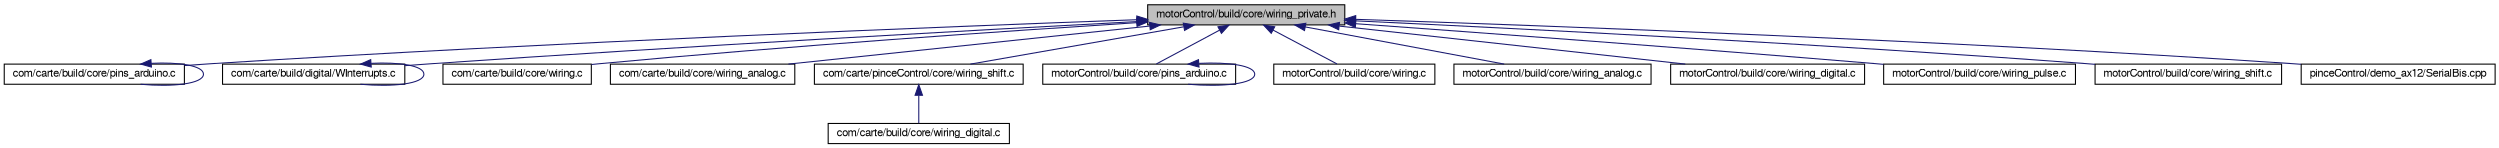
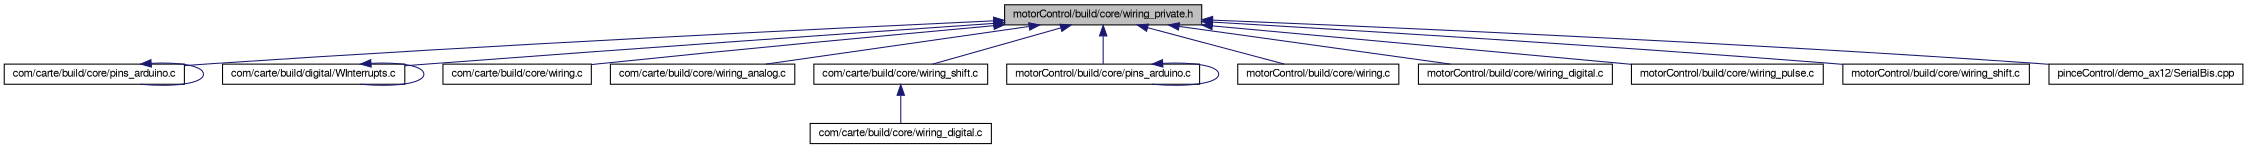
(919, 74) -> (901, 74)
(1552, 74) -> none
